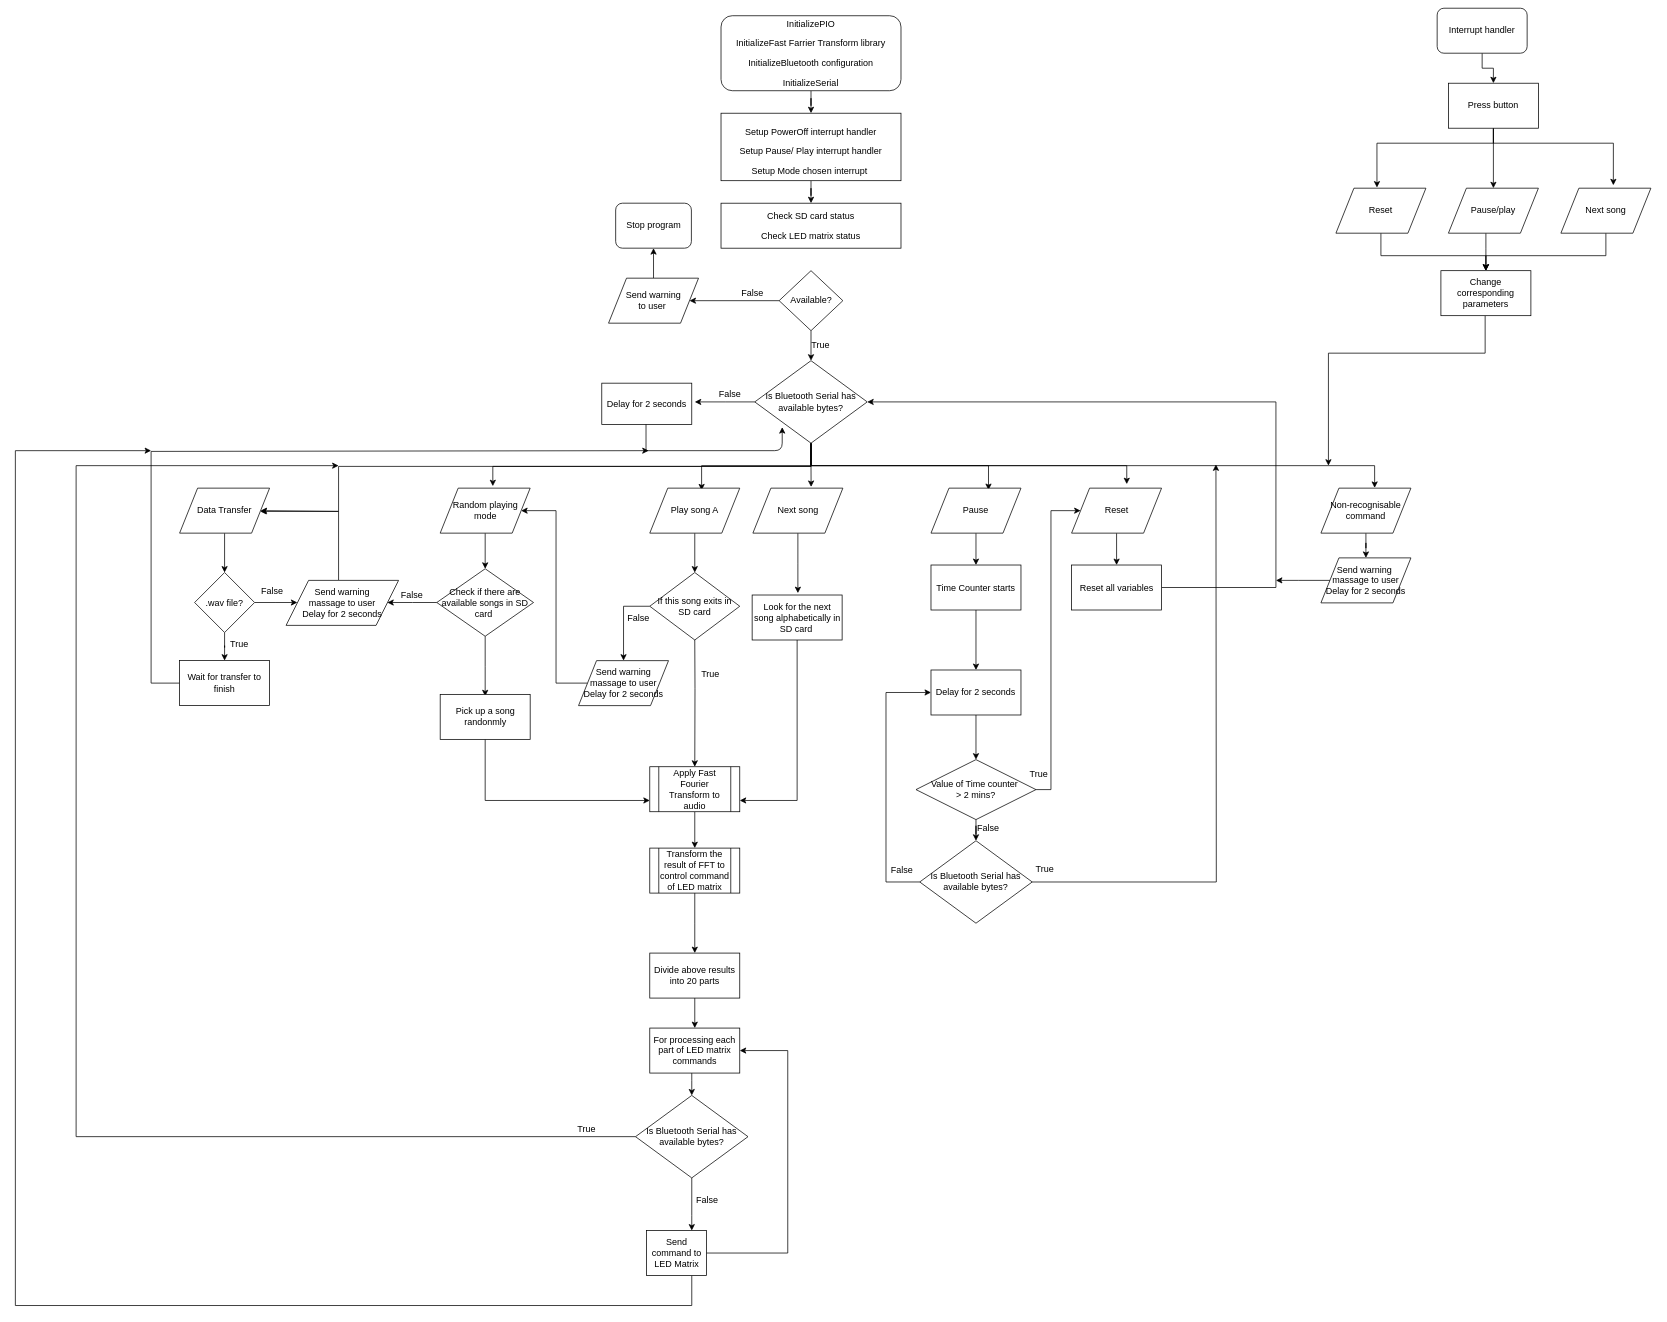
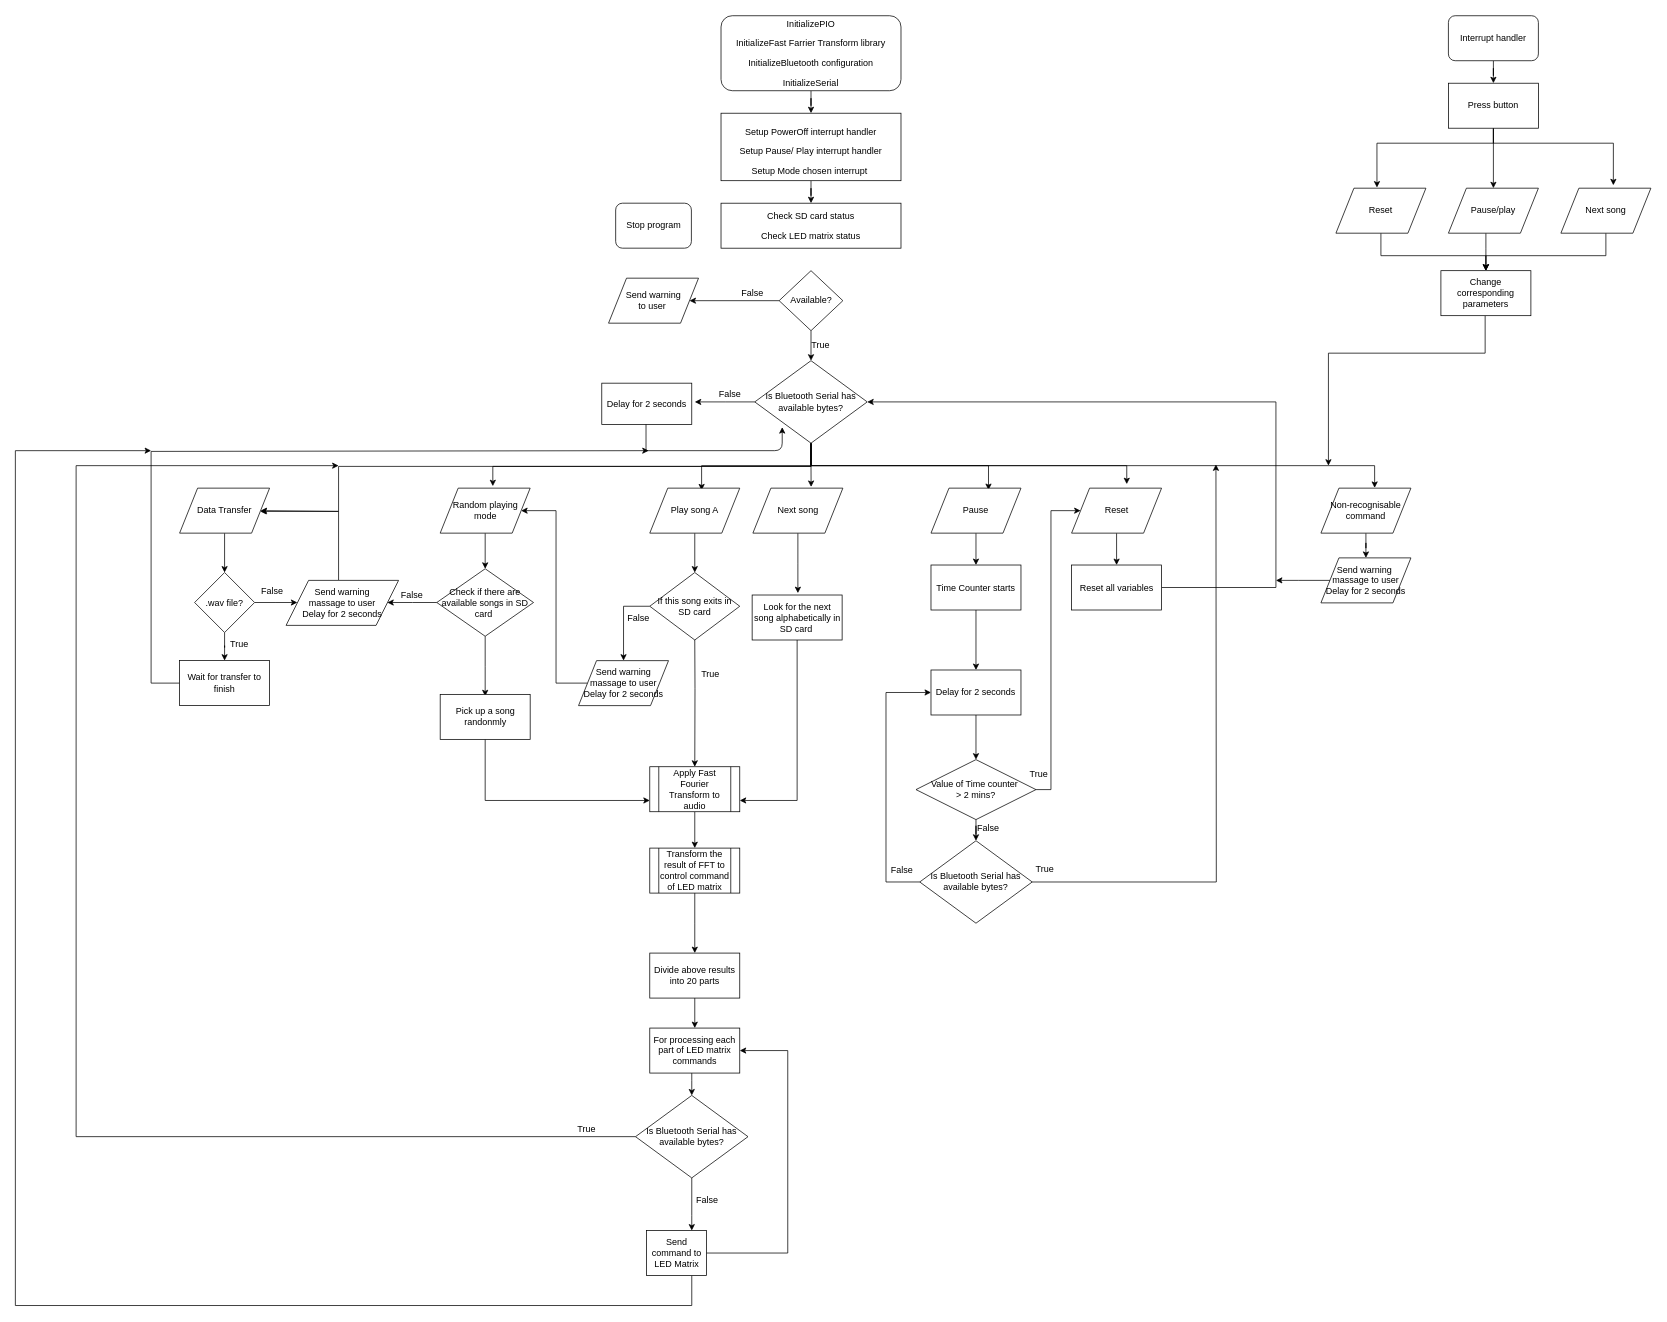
(1482, 30) -> (1494, 38)
(654, 266) -> none
